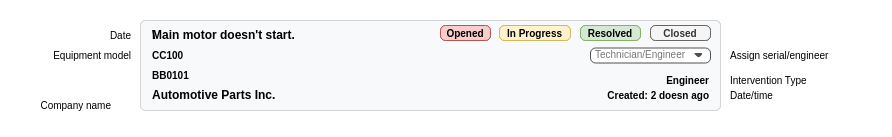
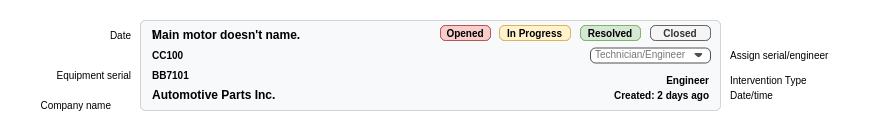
(227, 36) -> (224, 36)
(81, 56) -> none
none -> (86, 76)
(169, 76) -> (169, 76)
(659, 96) -> (662, 96)
